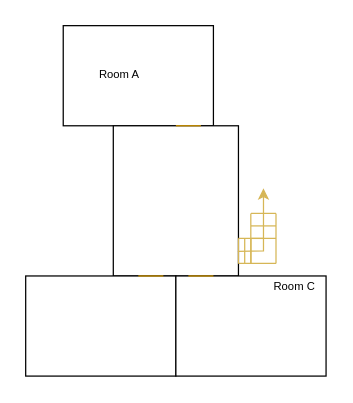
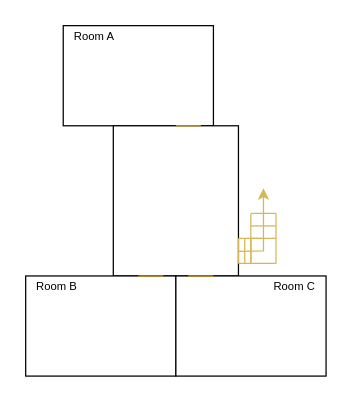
(119, 73) -> (94, 35)
none -> (57, 285)
